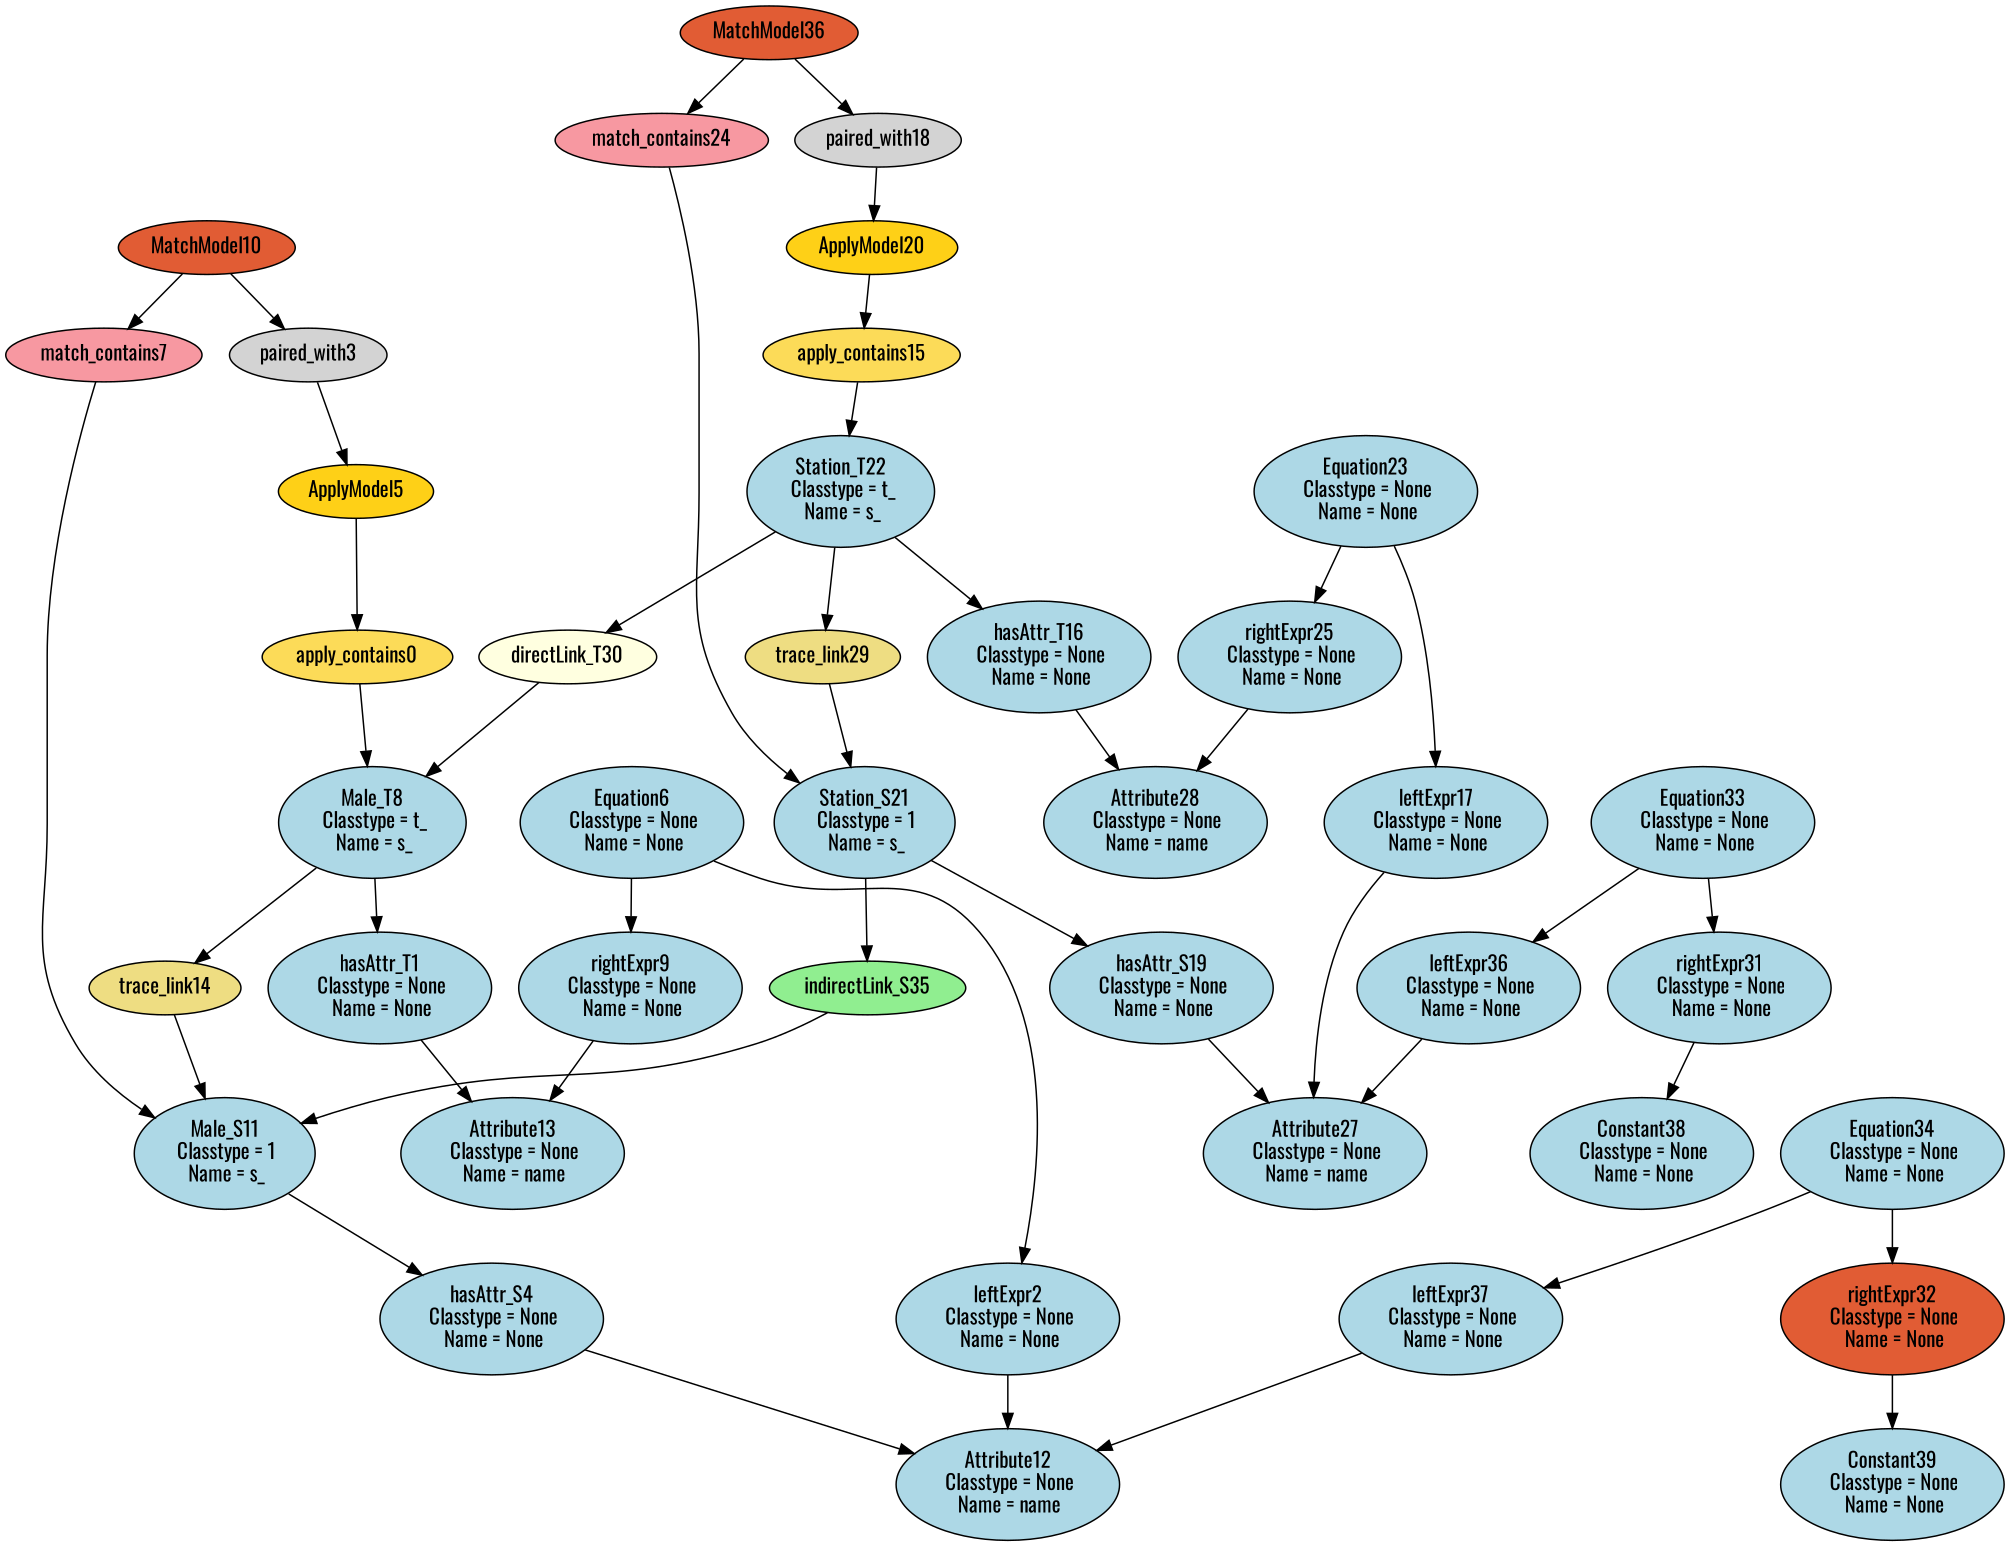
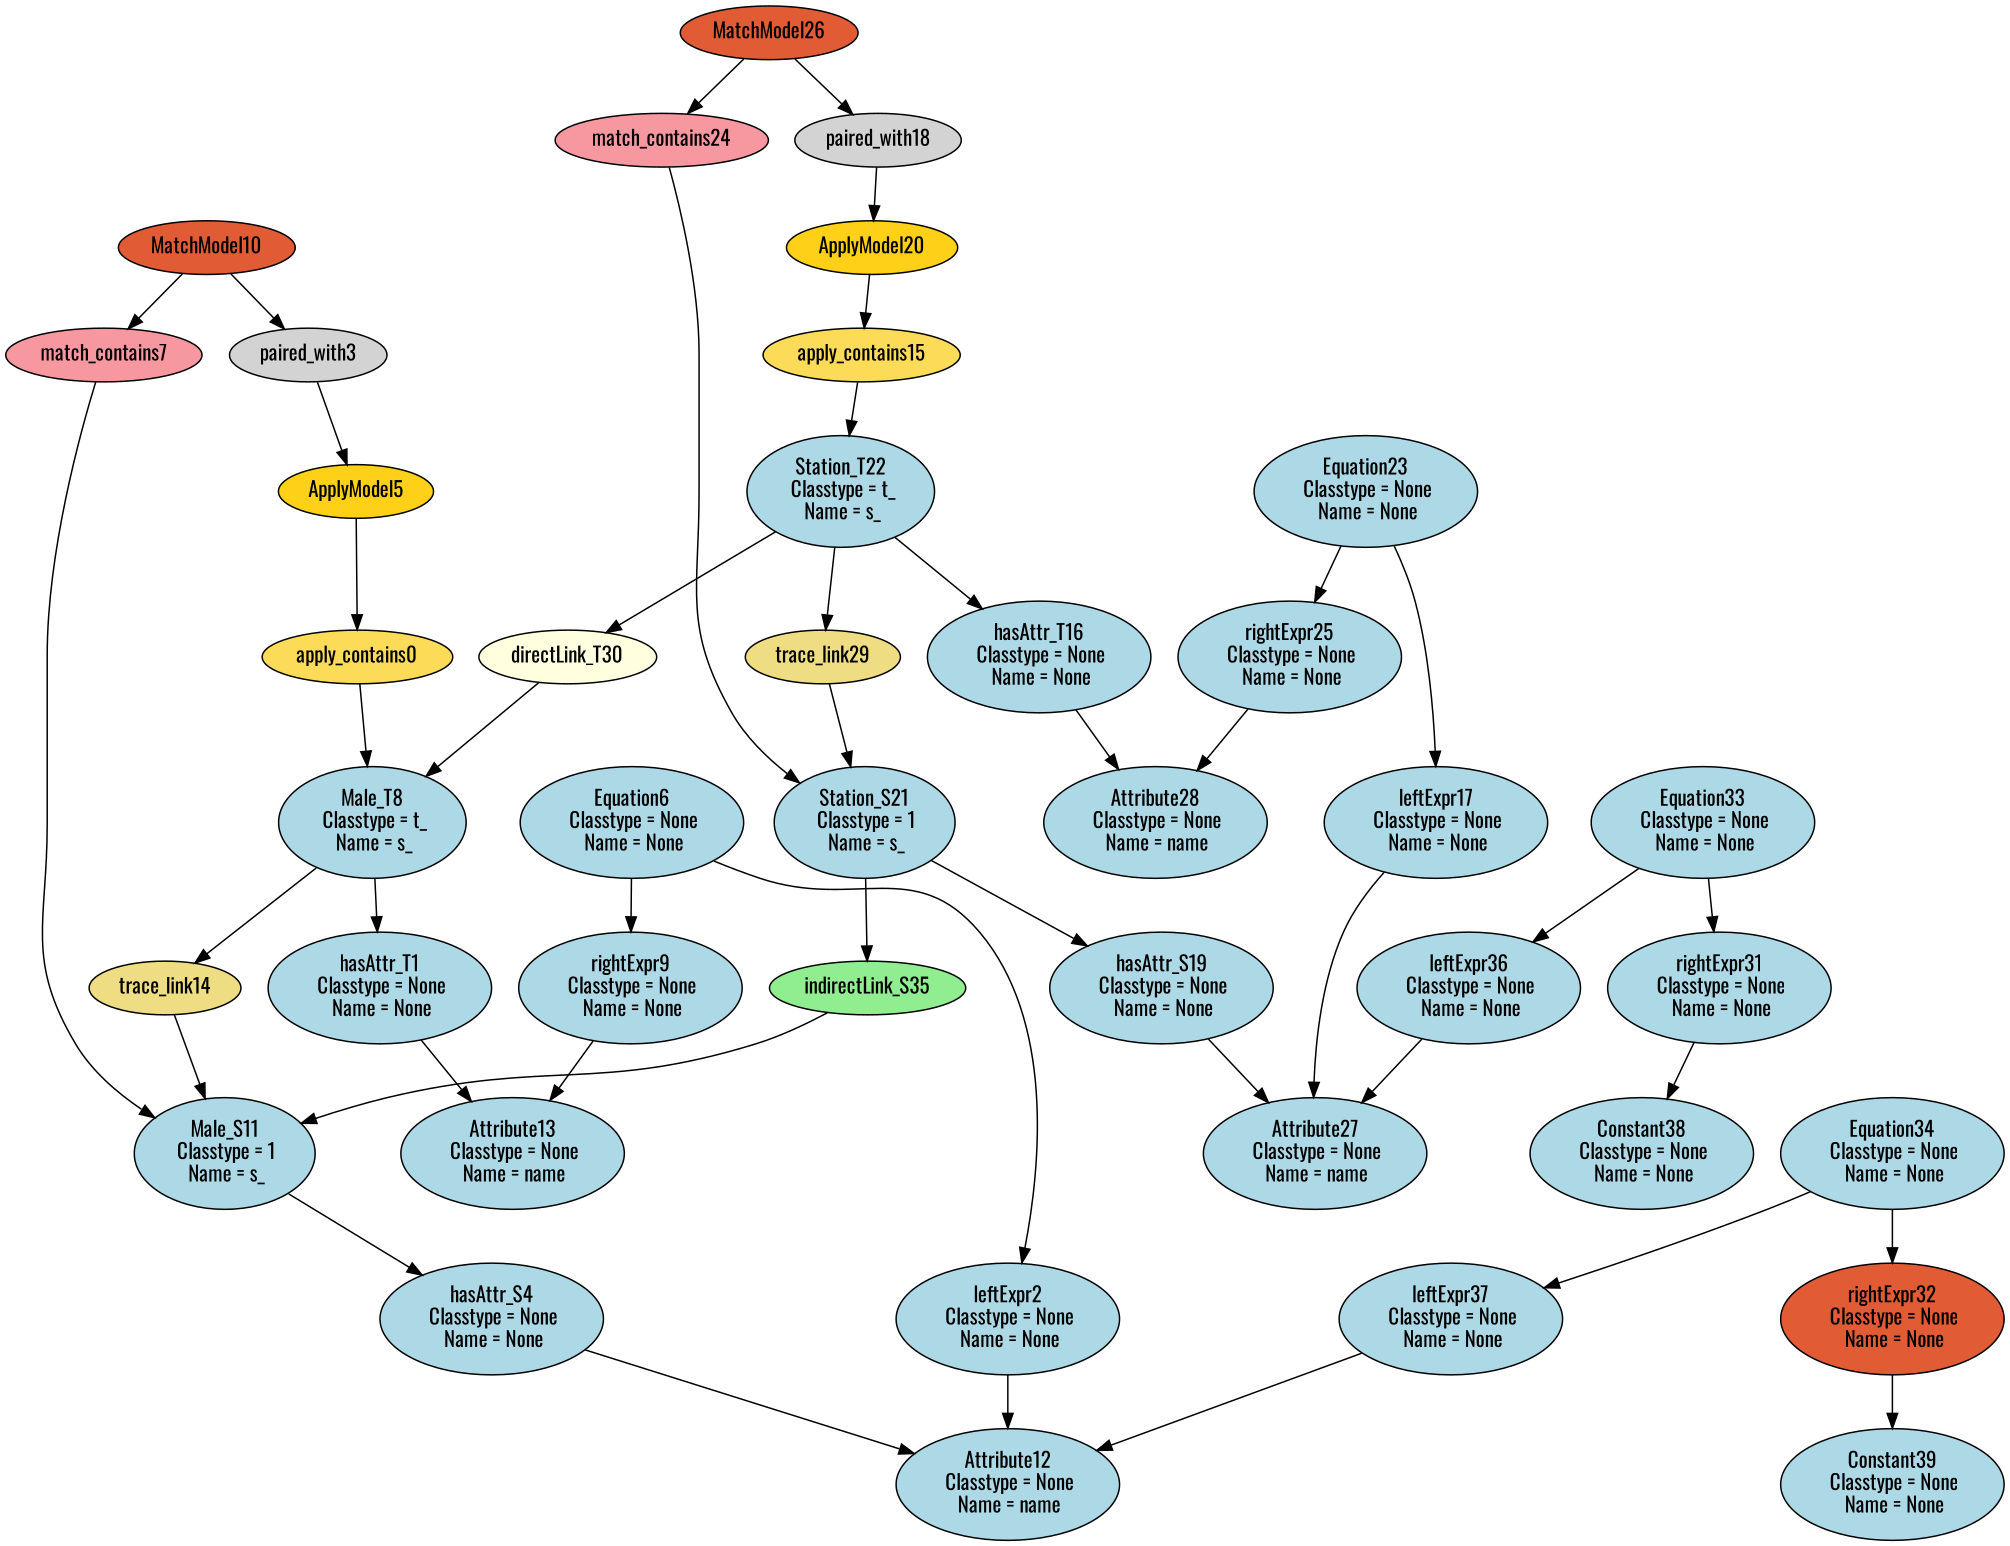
(769, 33) -> (769, 33)
